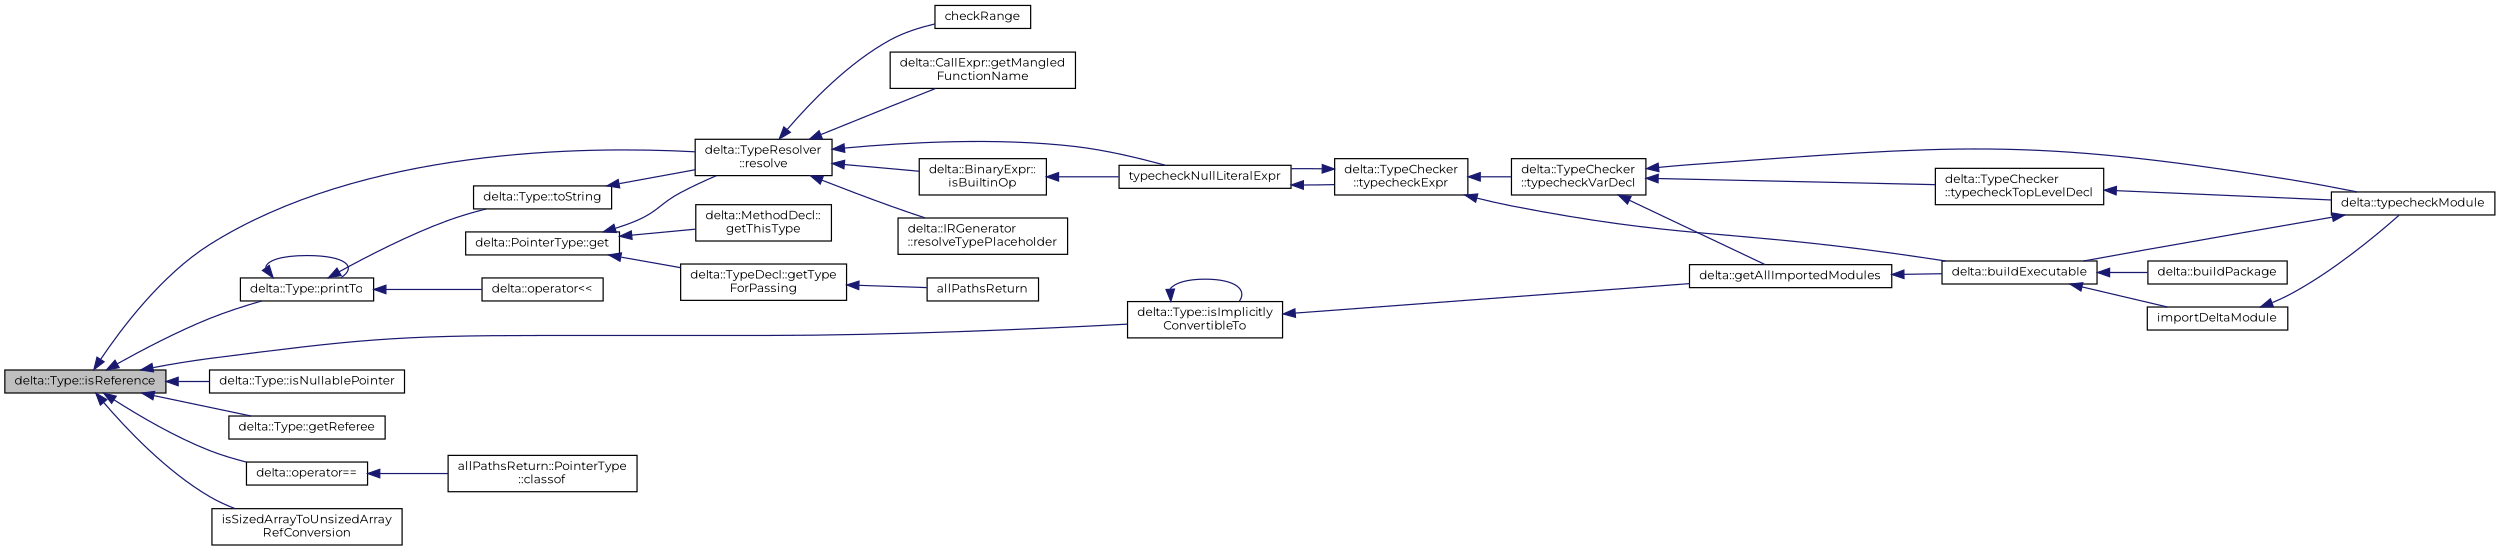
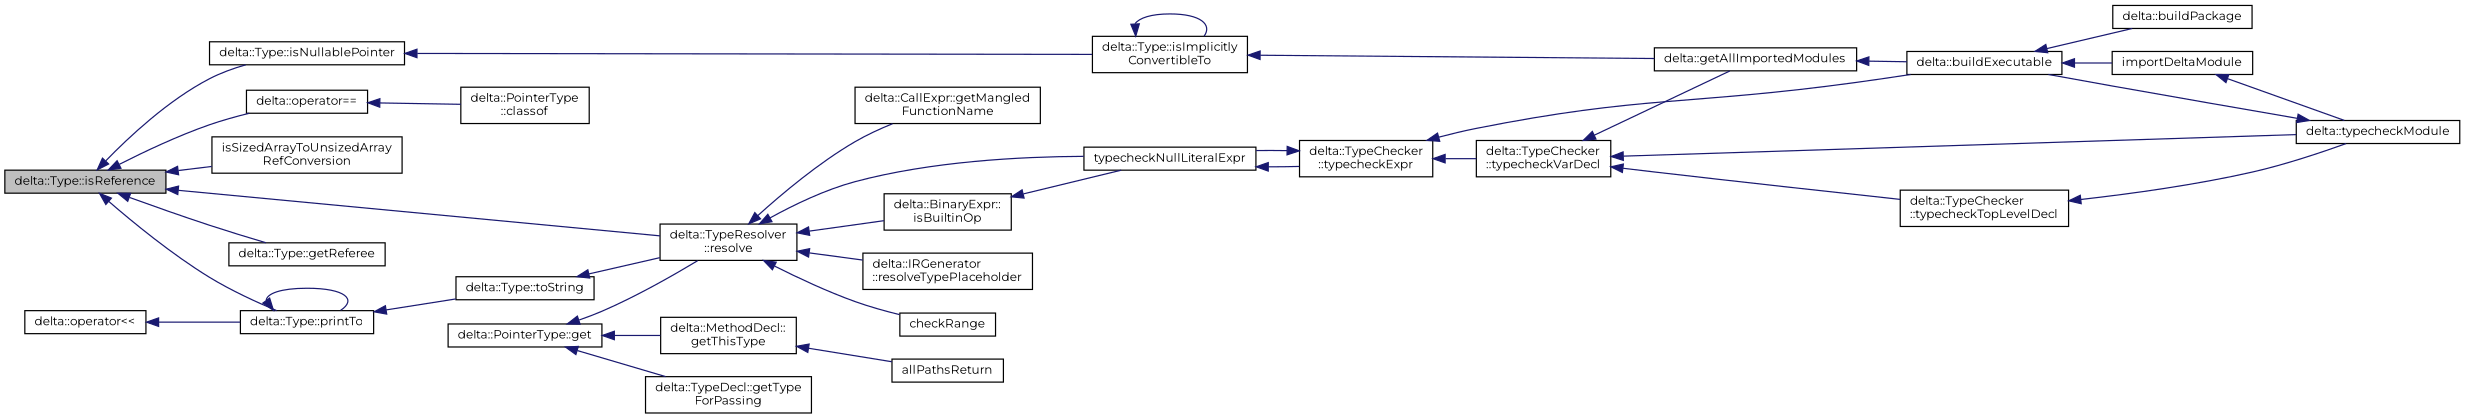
(893, 286) -> (850, 355)
(434, 289) -> (199, 322)
(639, 335) -> (755, 54)
(543, 474) -> (525, 105)
